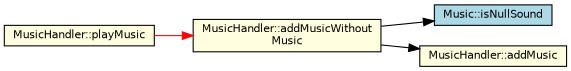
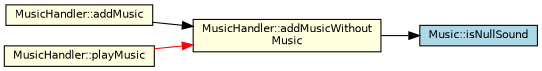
(395, 46) -> (168, 24)
